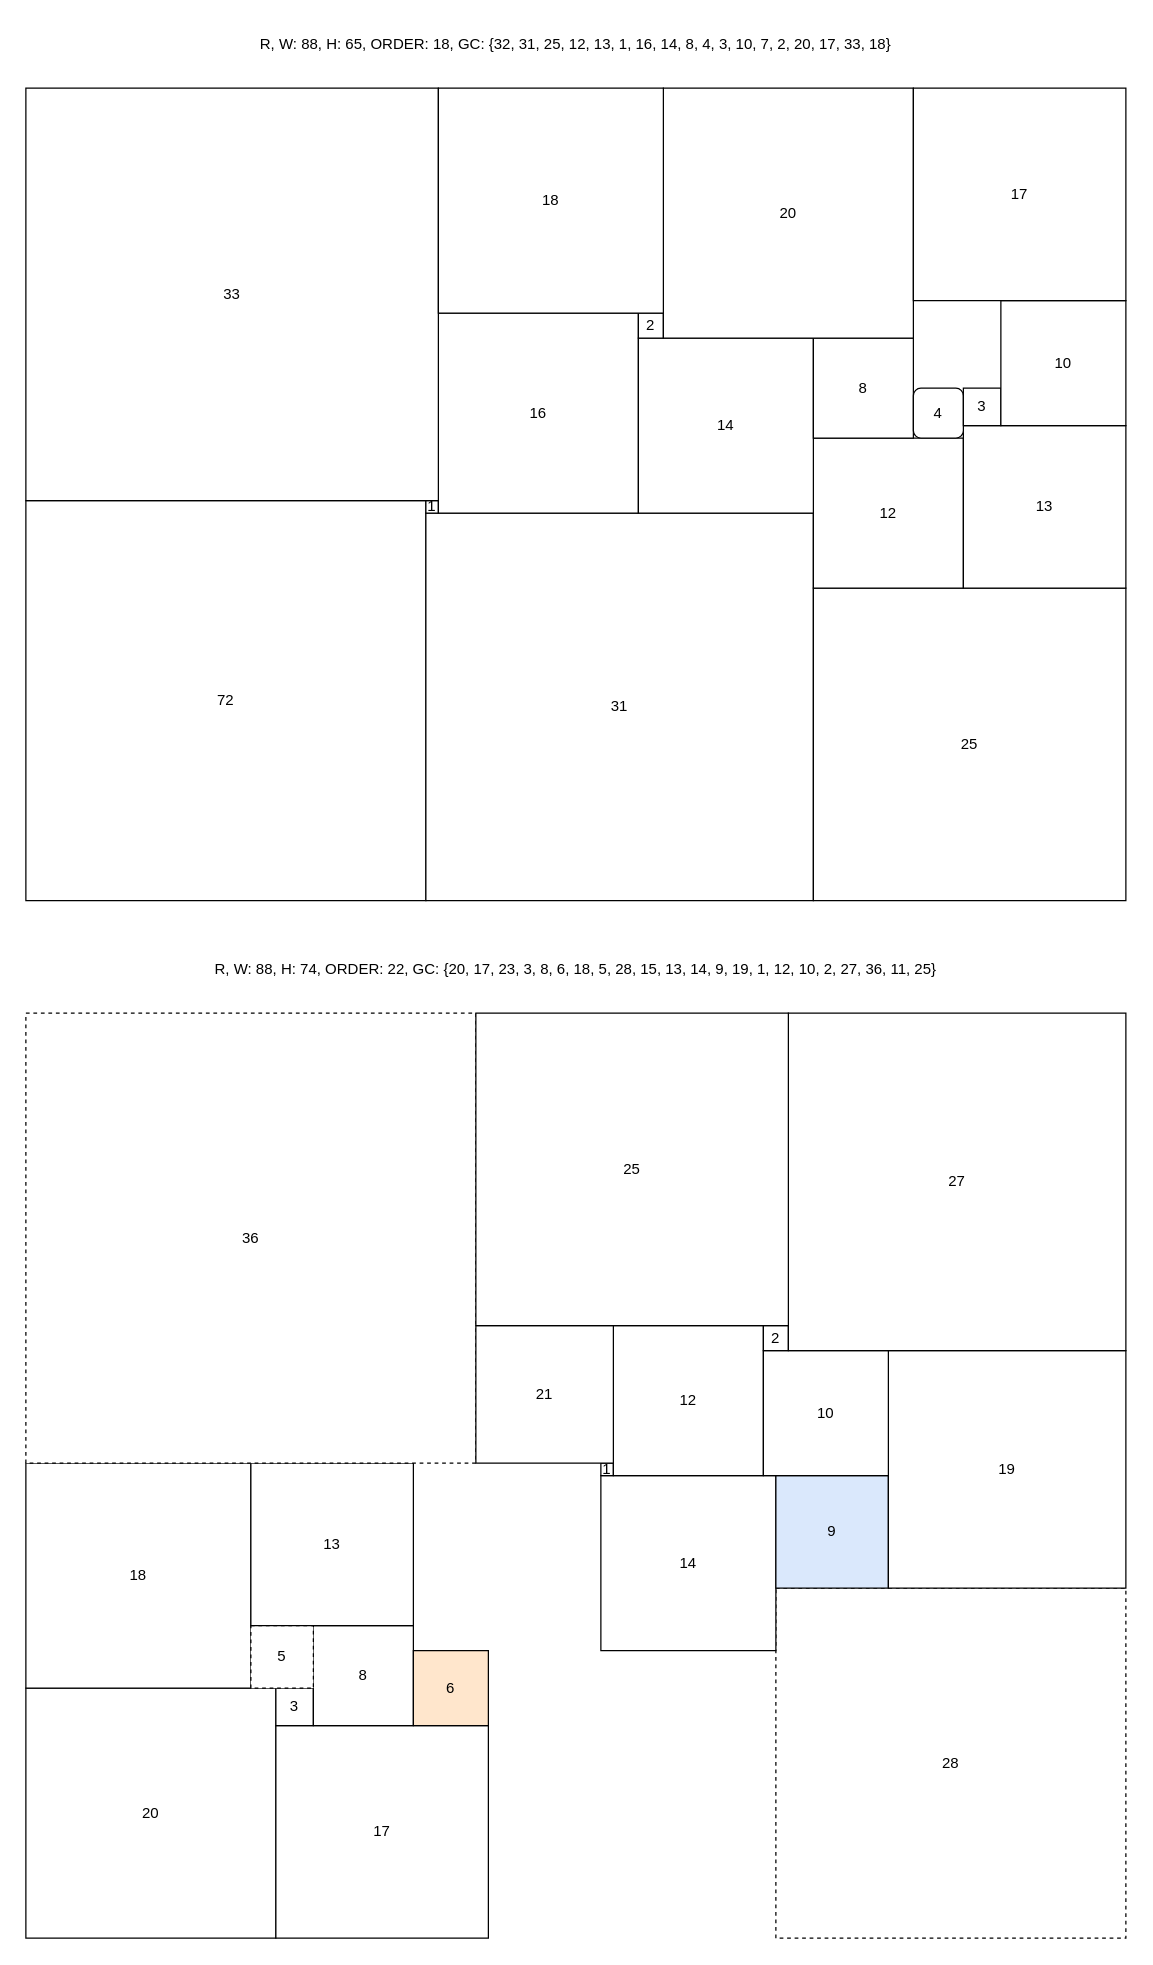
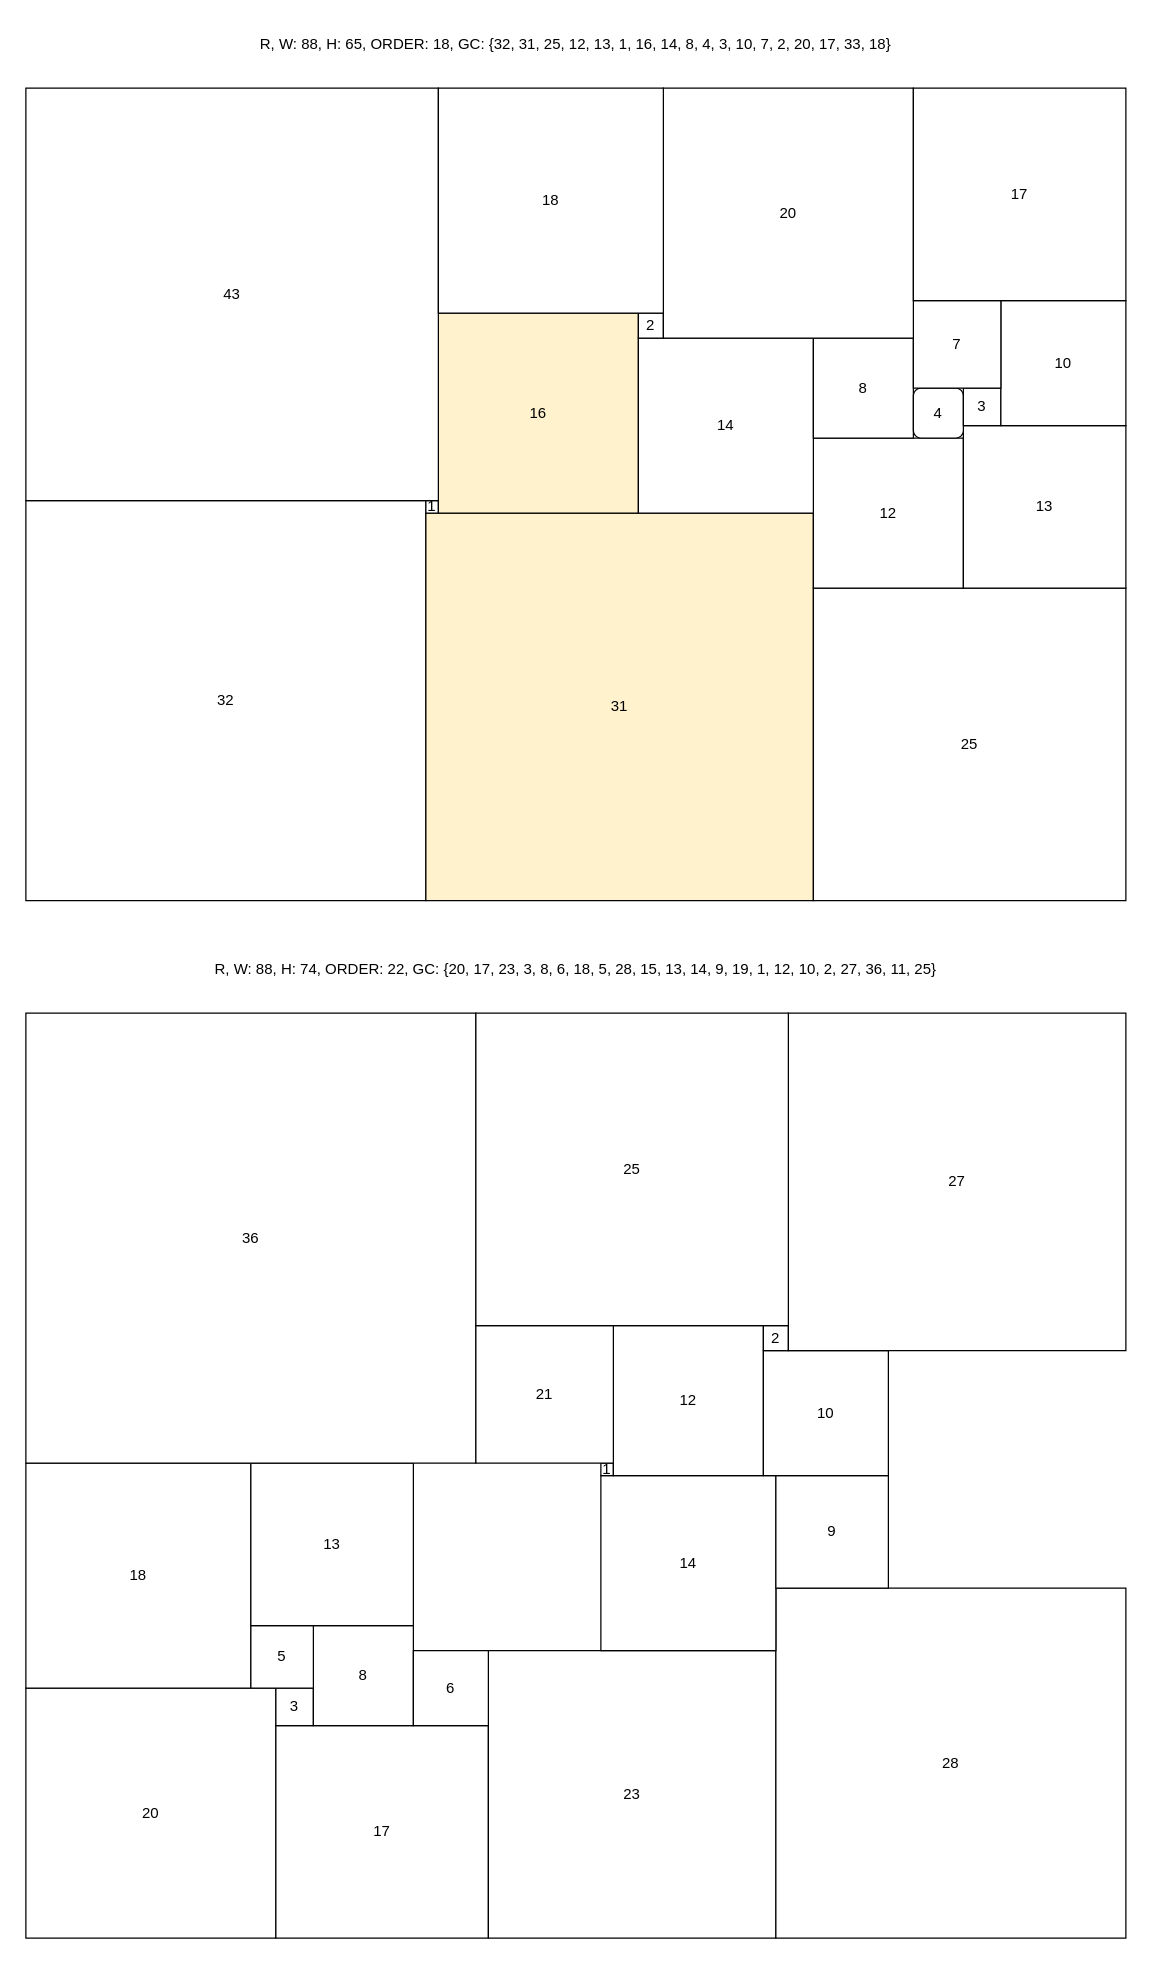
(232, 294) -> (232, 294)
none -> (957, 344)
(538, 413) -> (538, 413)
(226, 701) -> (226, 701)
(619, 707) -> (619, 707)
(251, 1238) -> (251, 1238)
(1007, 1469) -> none
(832, 1532) -> (832, 1532)
(282, 1657) -> (282, 1657)
(451, 1688) -> (451, 1688)
(951, 1763) -> (951, 1763)
none -> (632, 1794)
